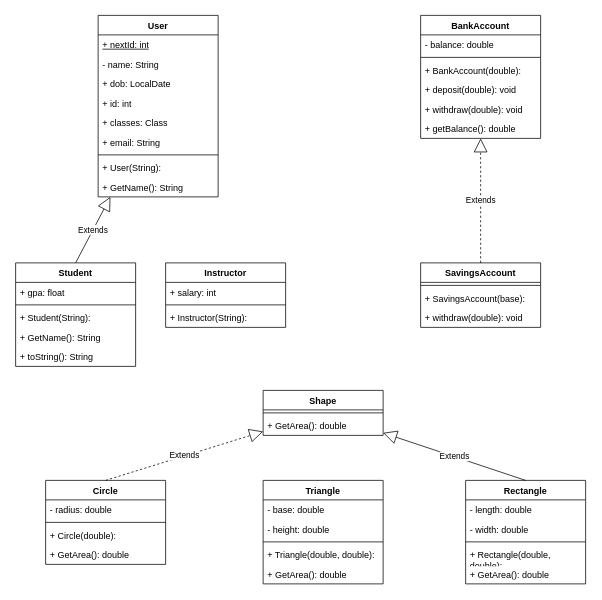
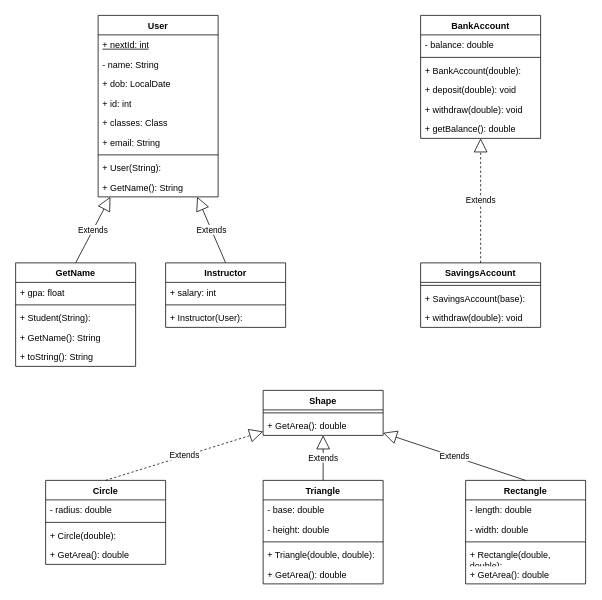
none -> (214, 236)
(75, 274) -> (75, 274)
(219, 319) -> (215, 319)
none -> (323, 465)
